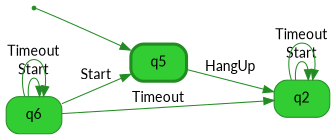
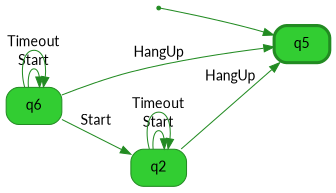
(96, 76) -> (159, 53)
(225, 79) -> (226, 109)
(159, 98) -> (96, 121)
